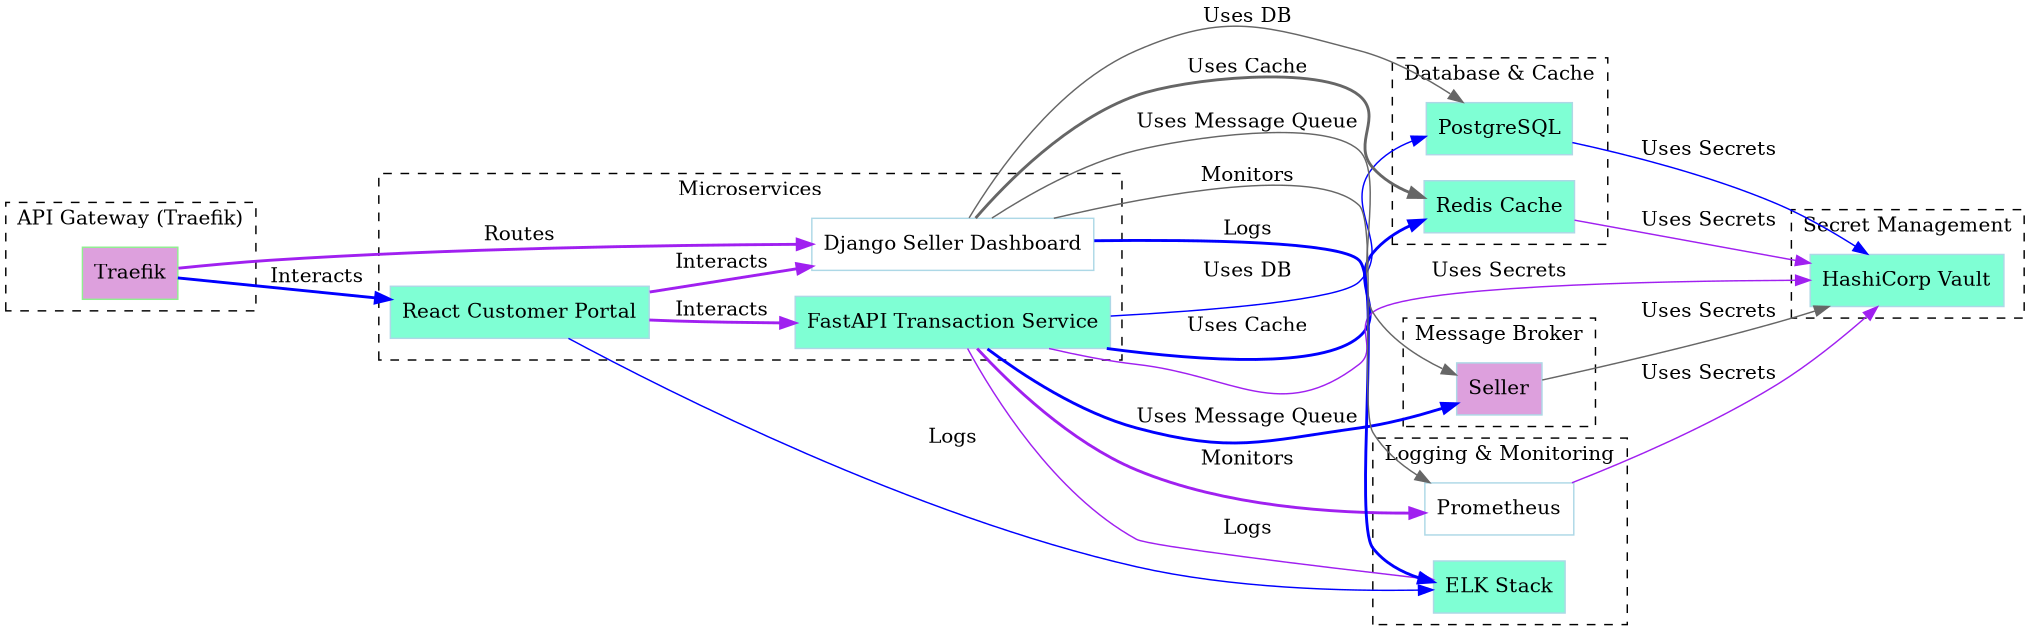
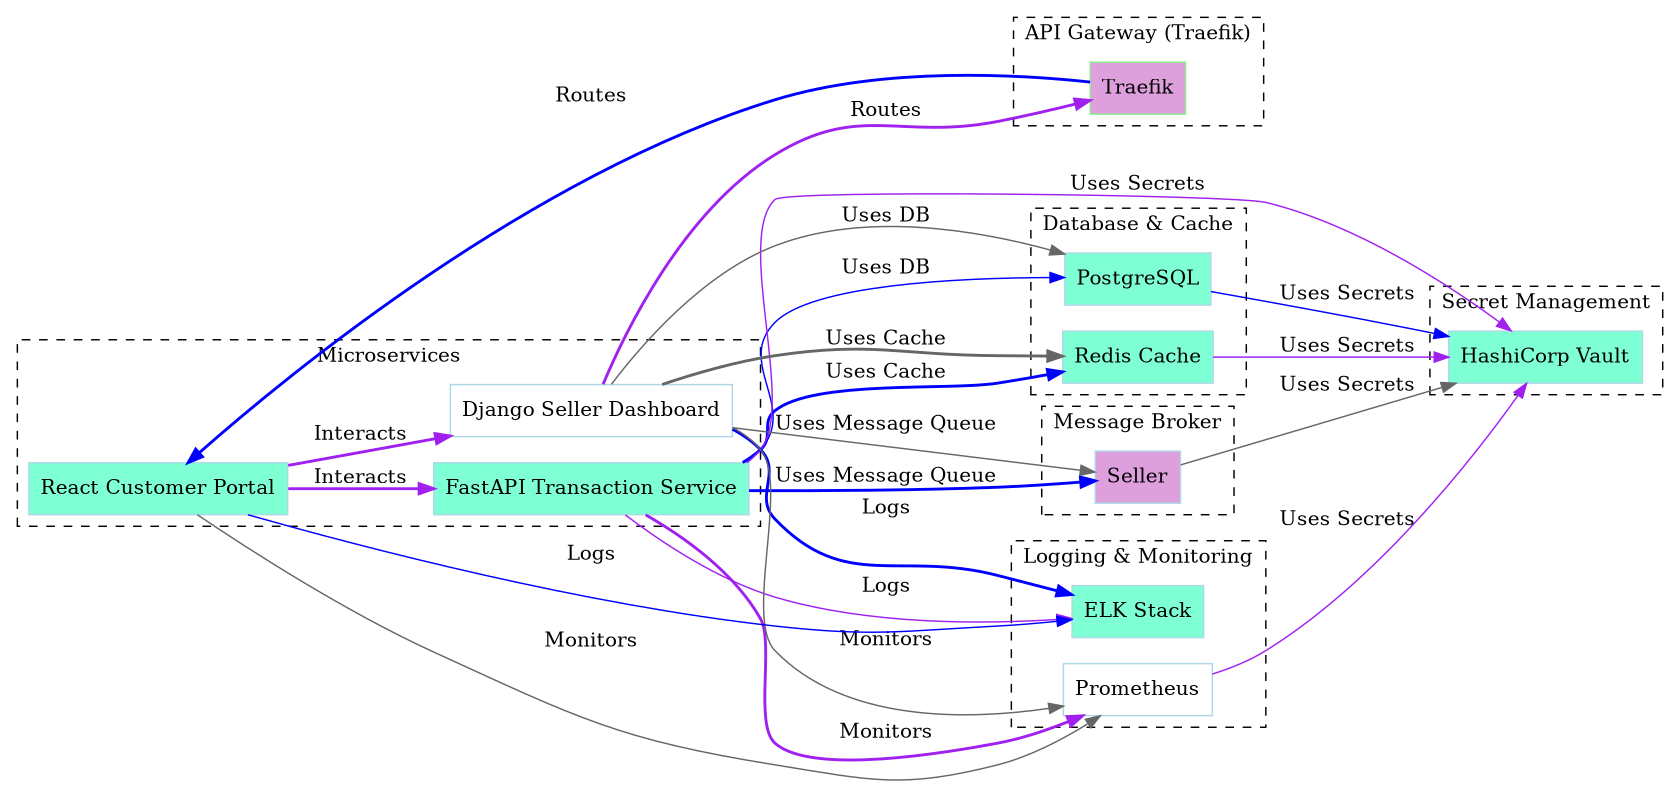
(487, 250) -> (783, 151)
(317, 277) -> (591, 96)
none -> (623, 731)
